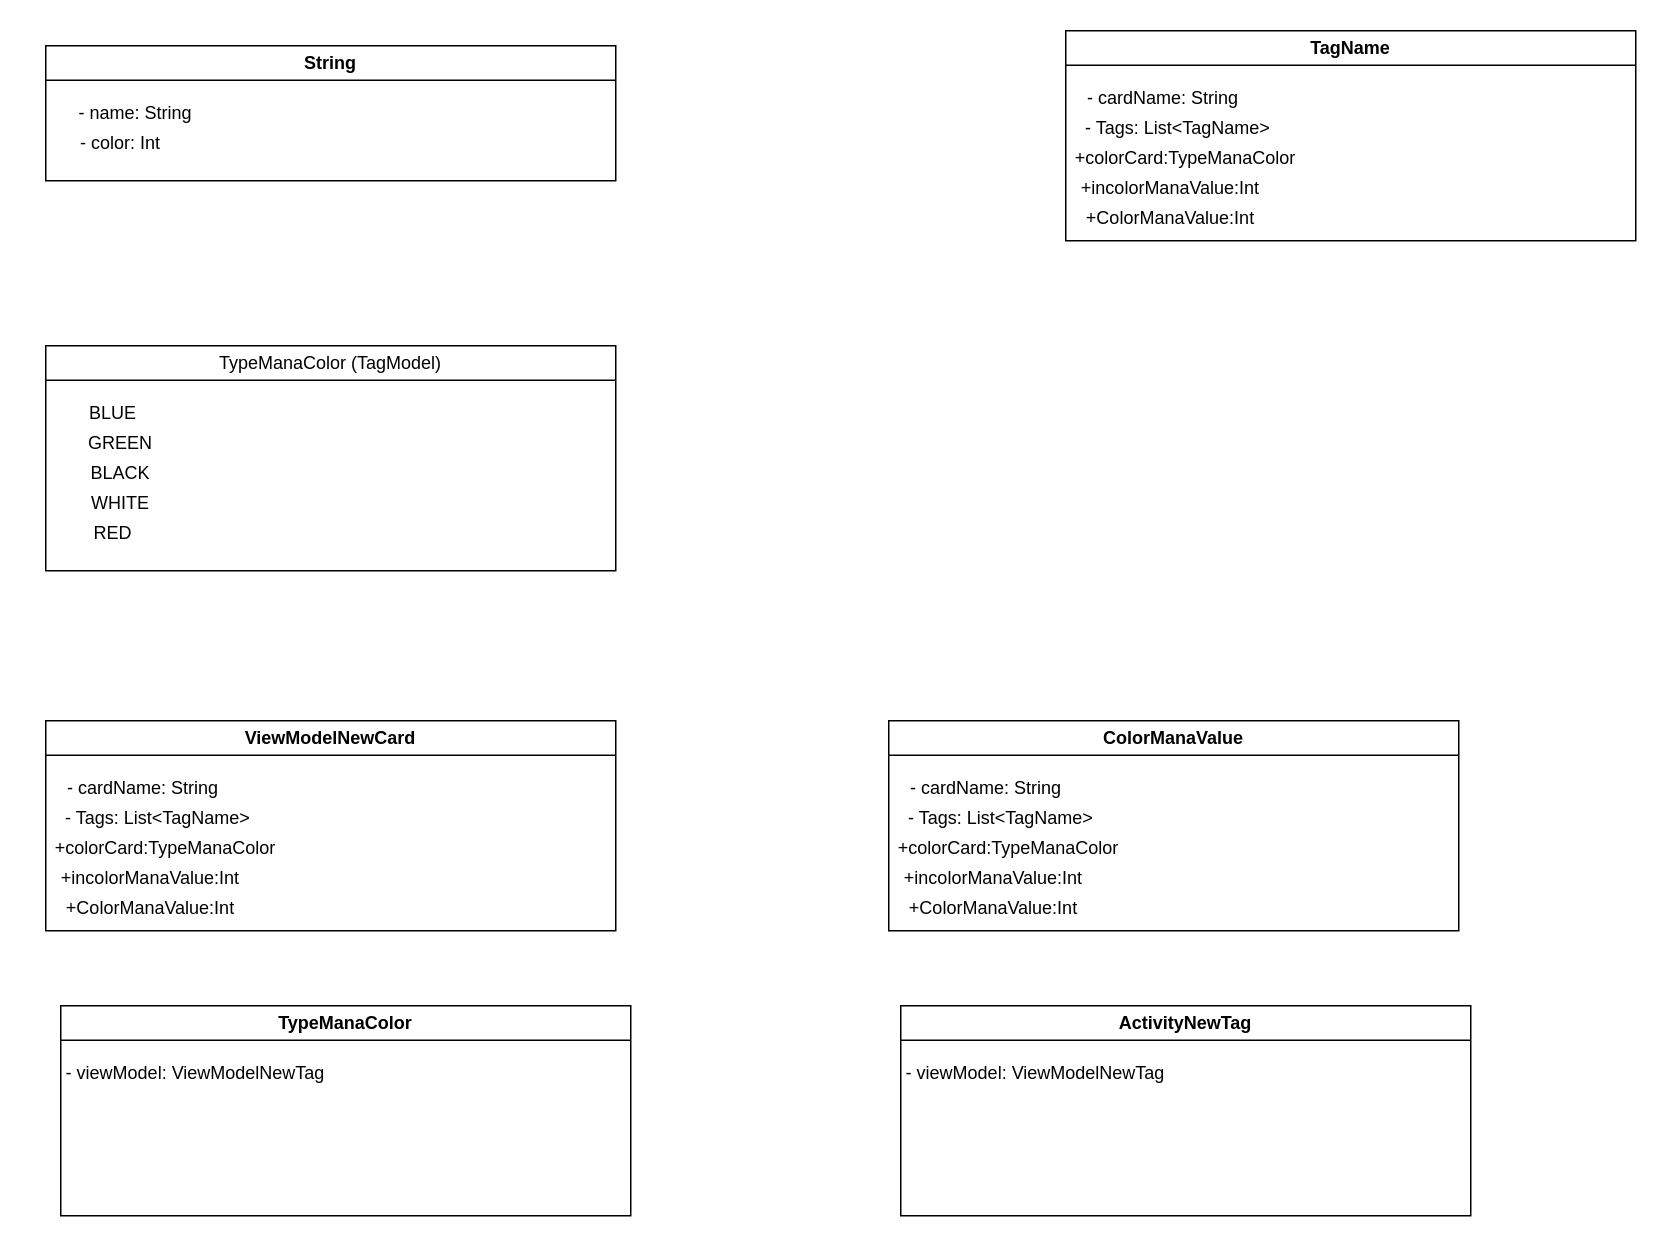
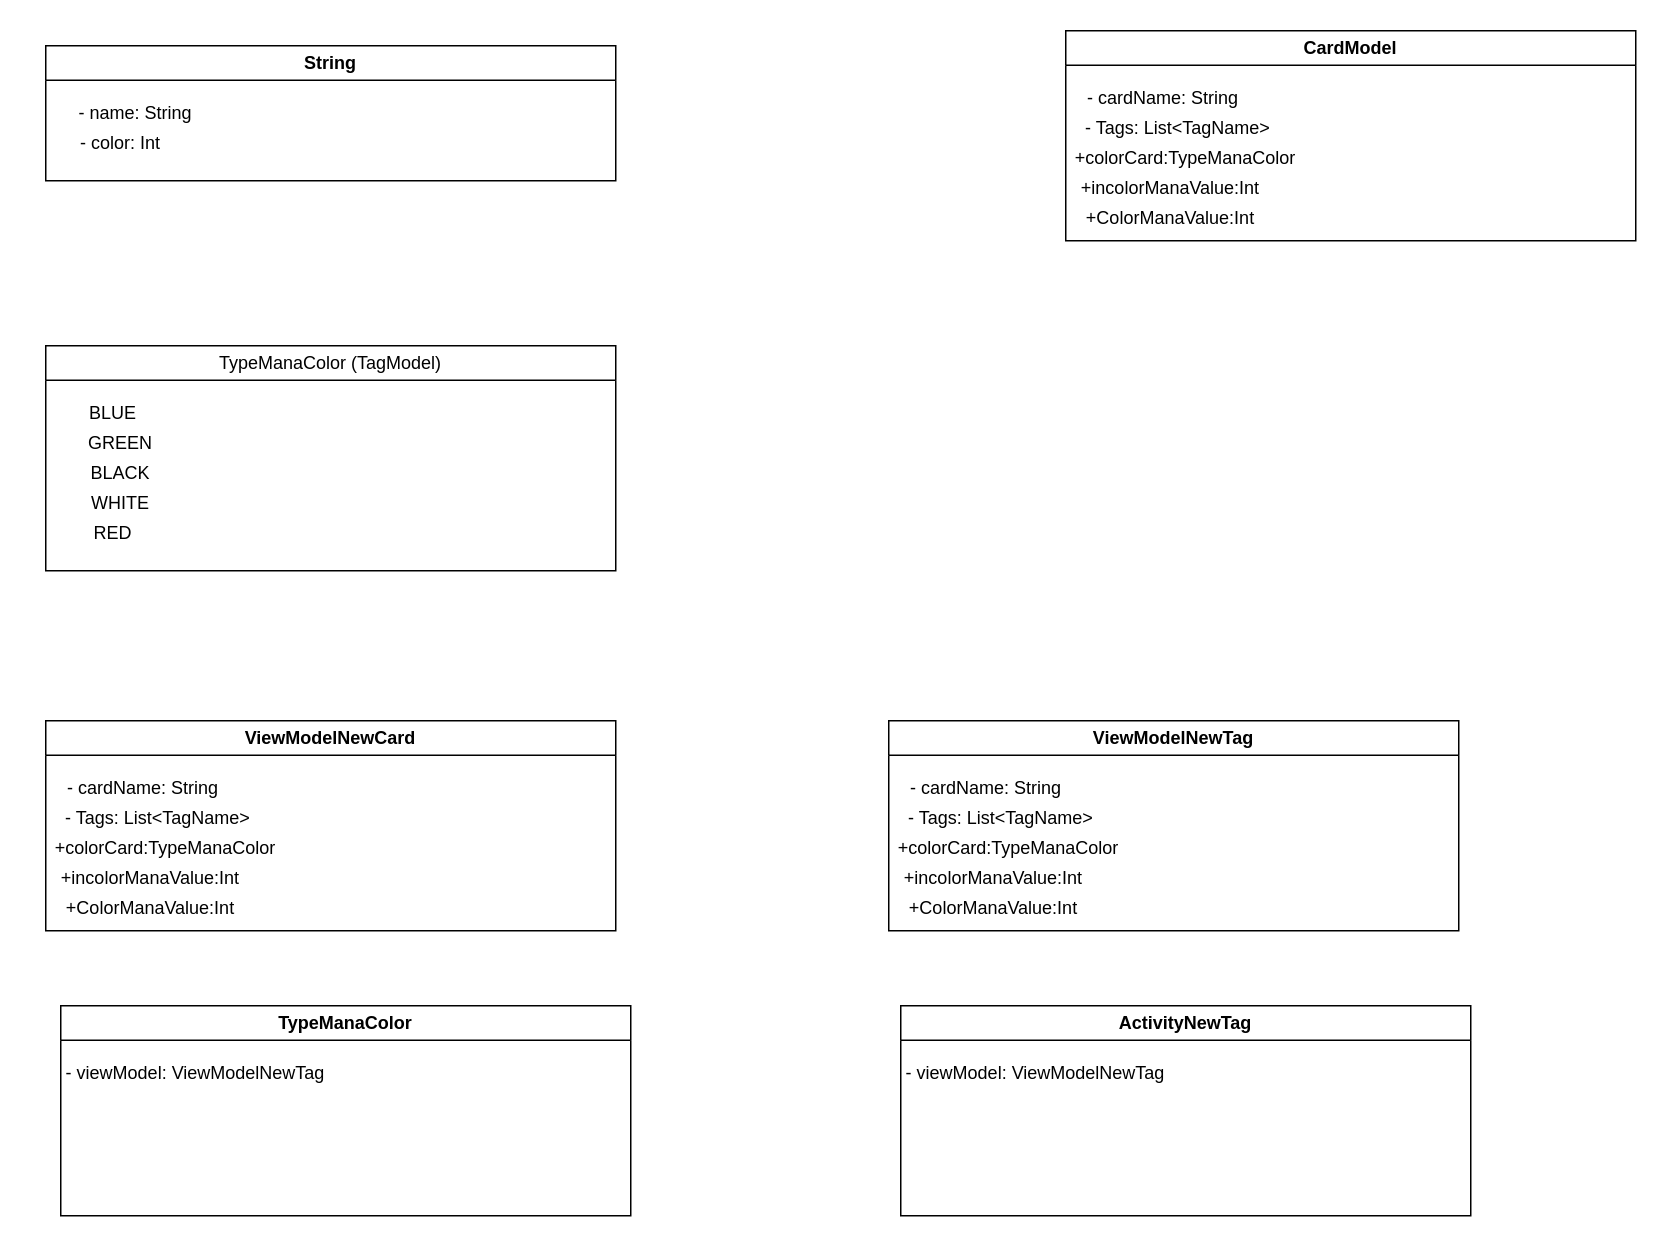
(1351, 49) -> (1351, 49)
(1174, 739) -> (1174, 739)
